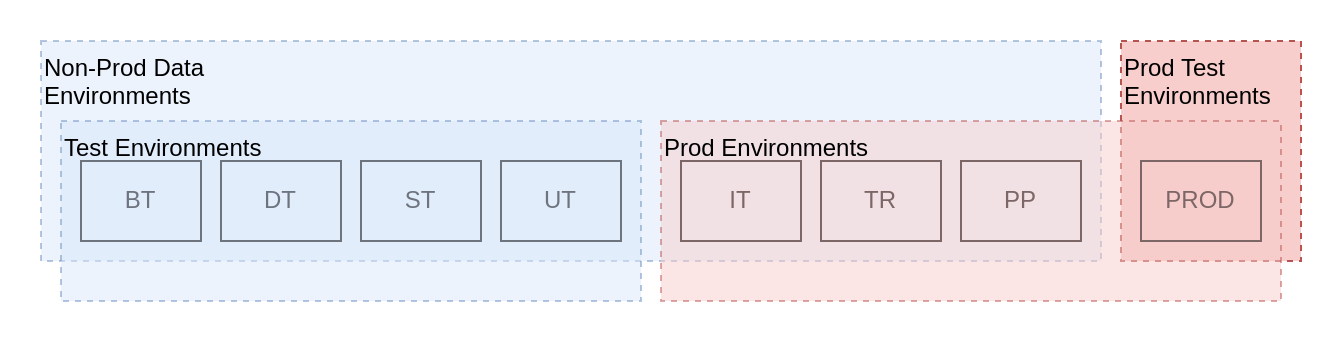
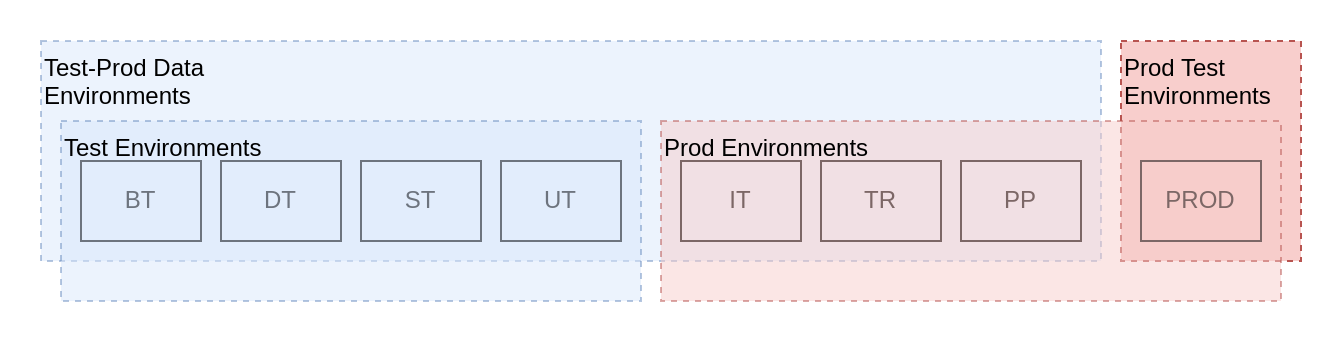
(129, 84) -> (136, 84)
